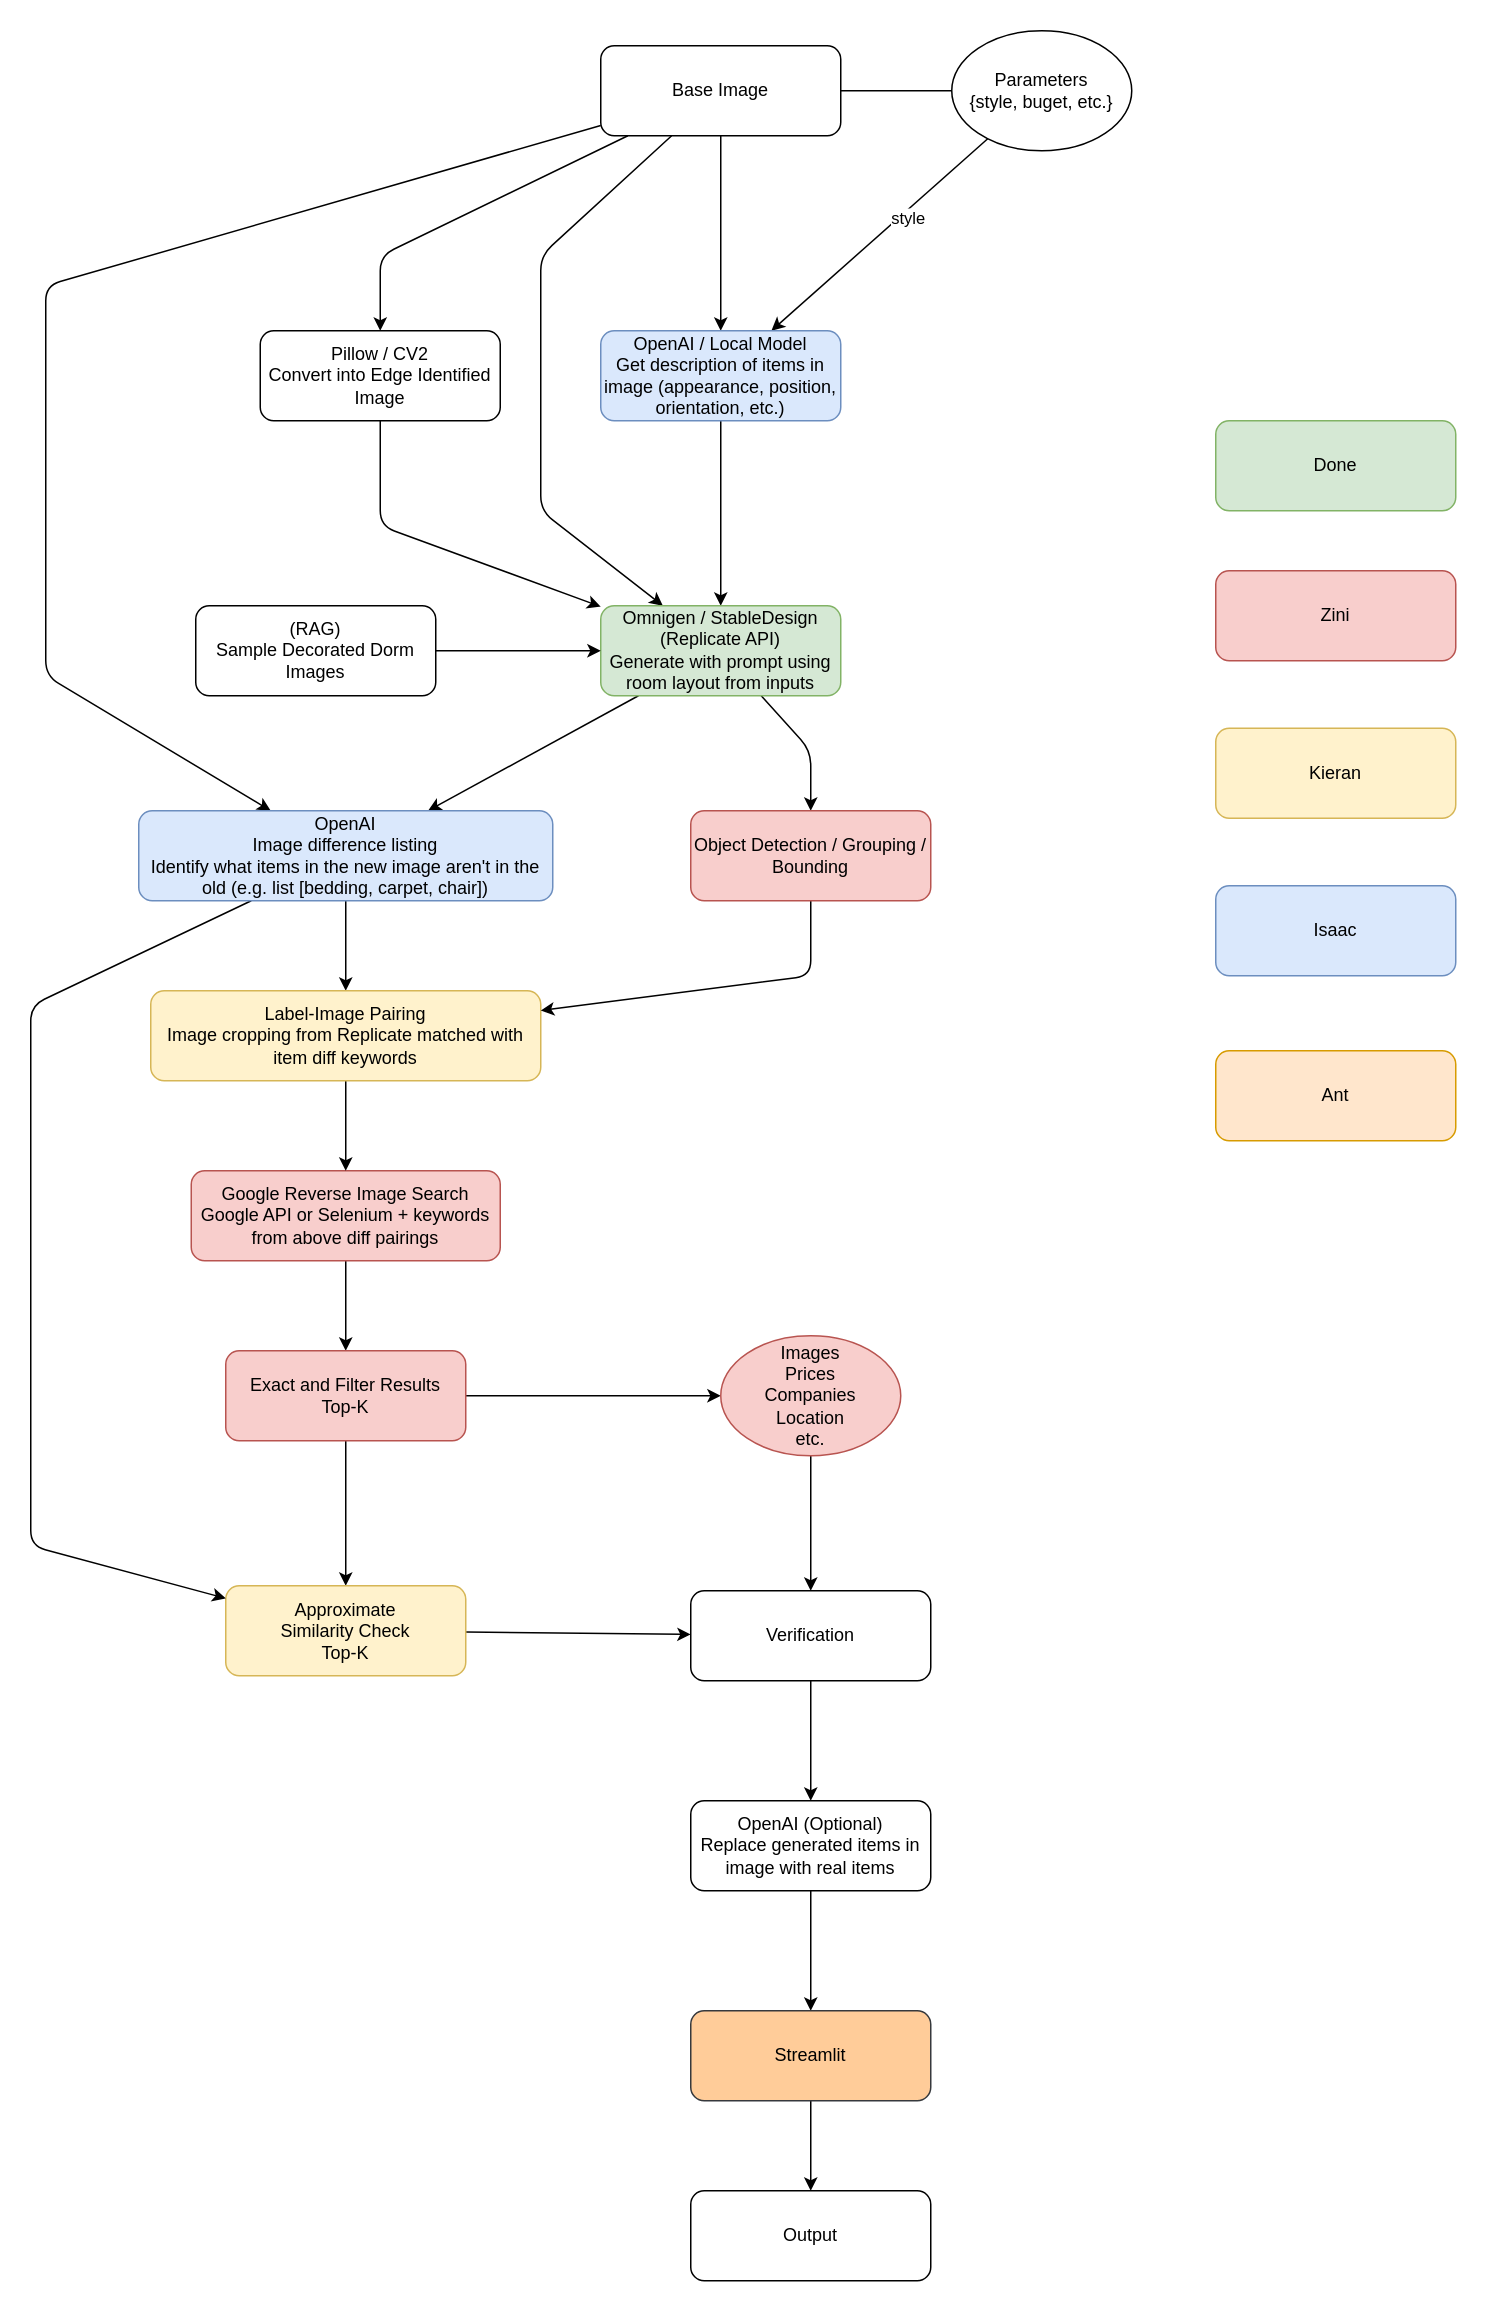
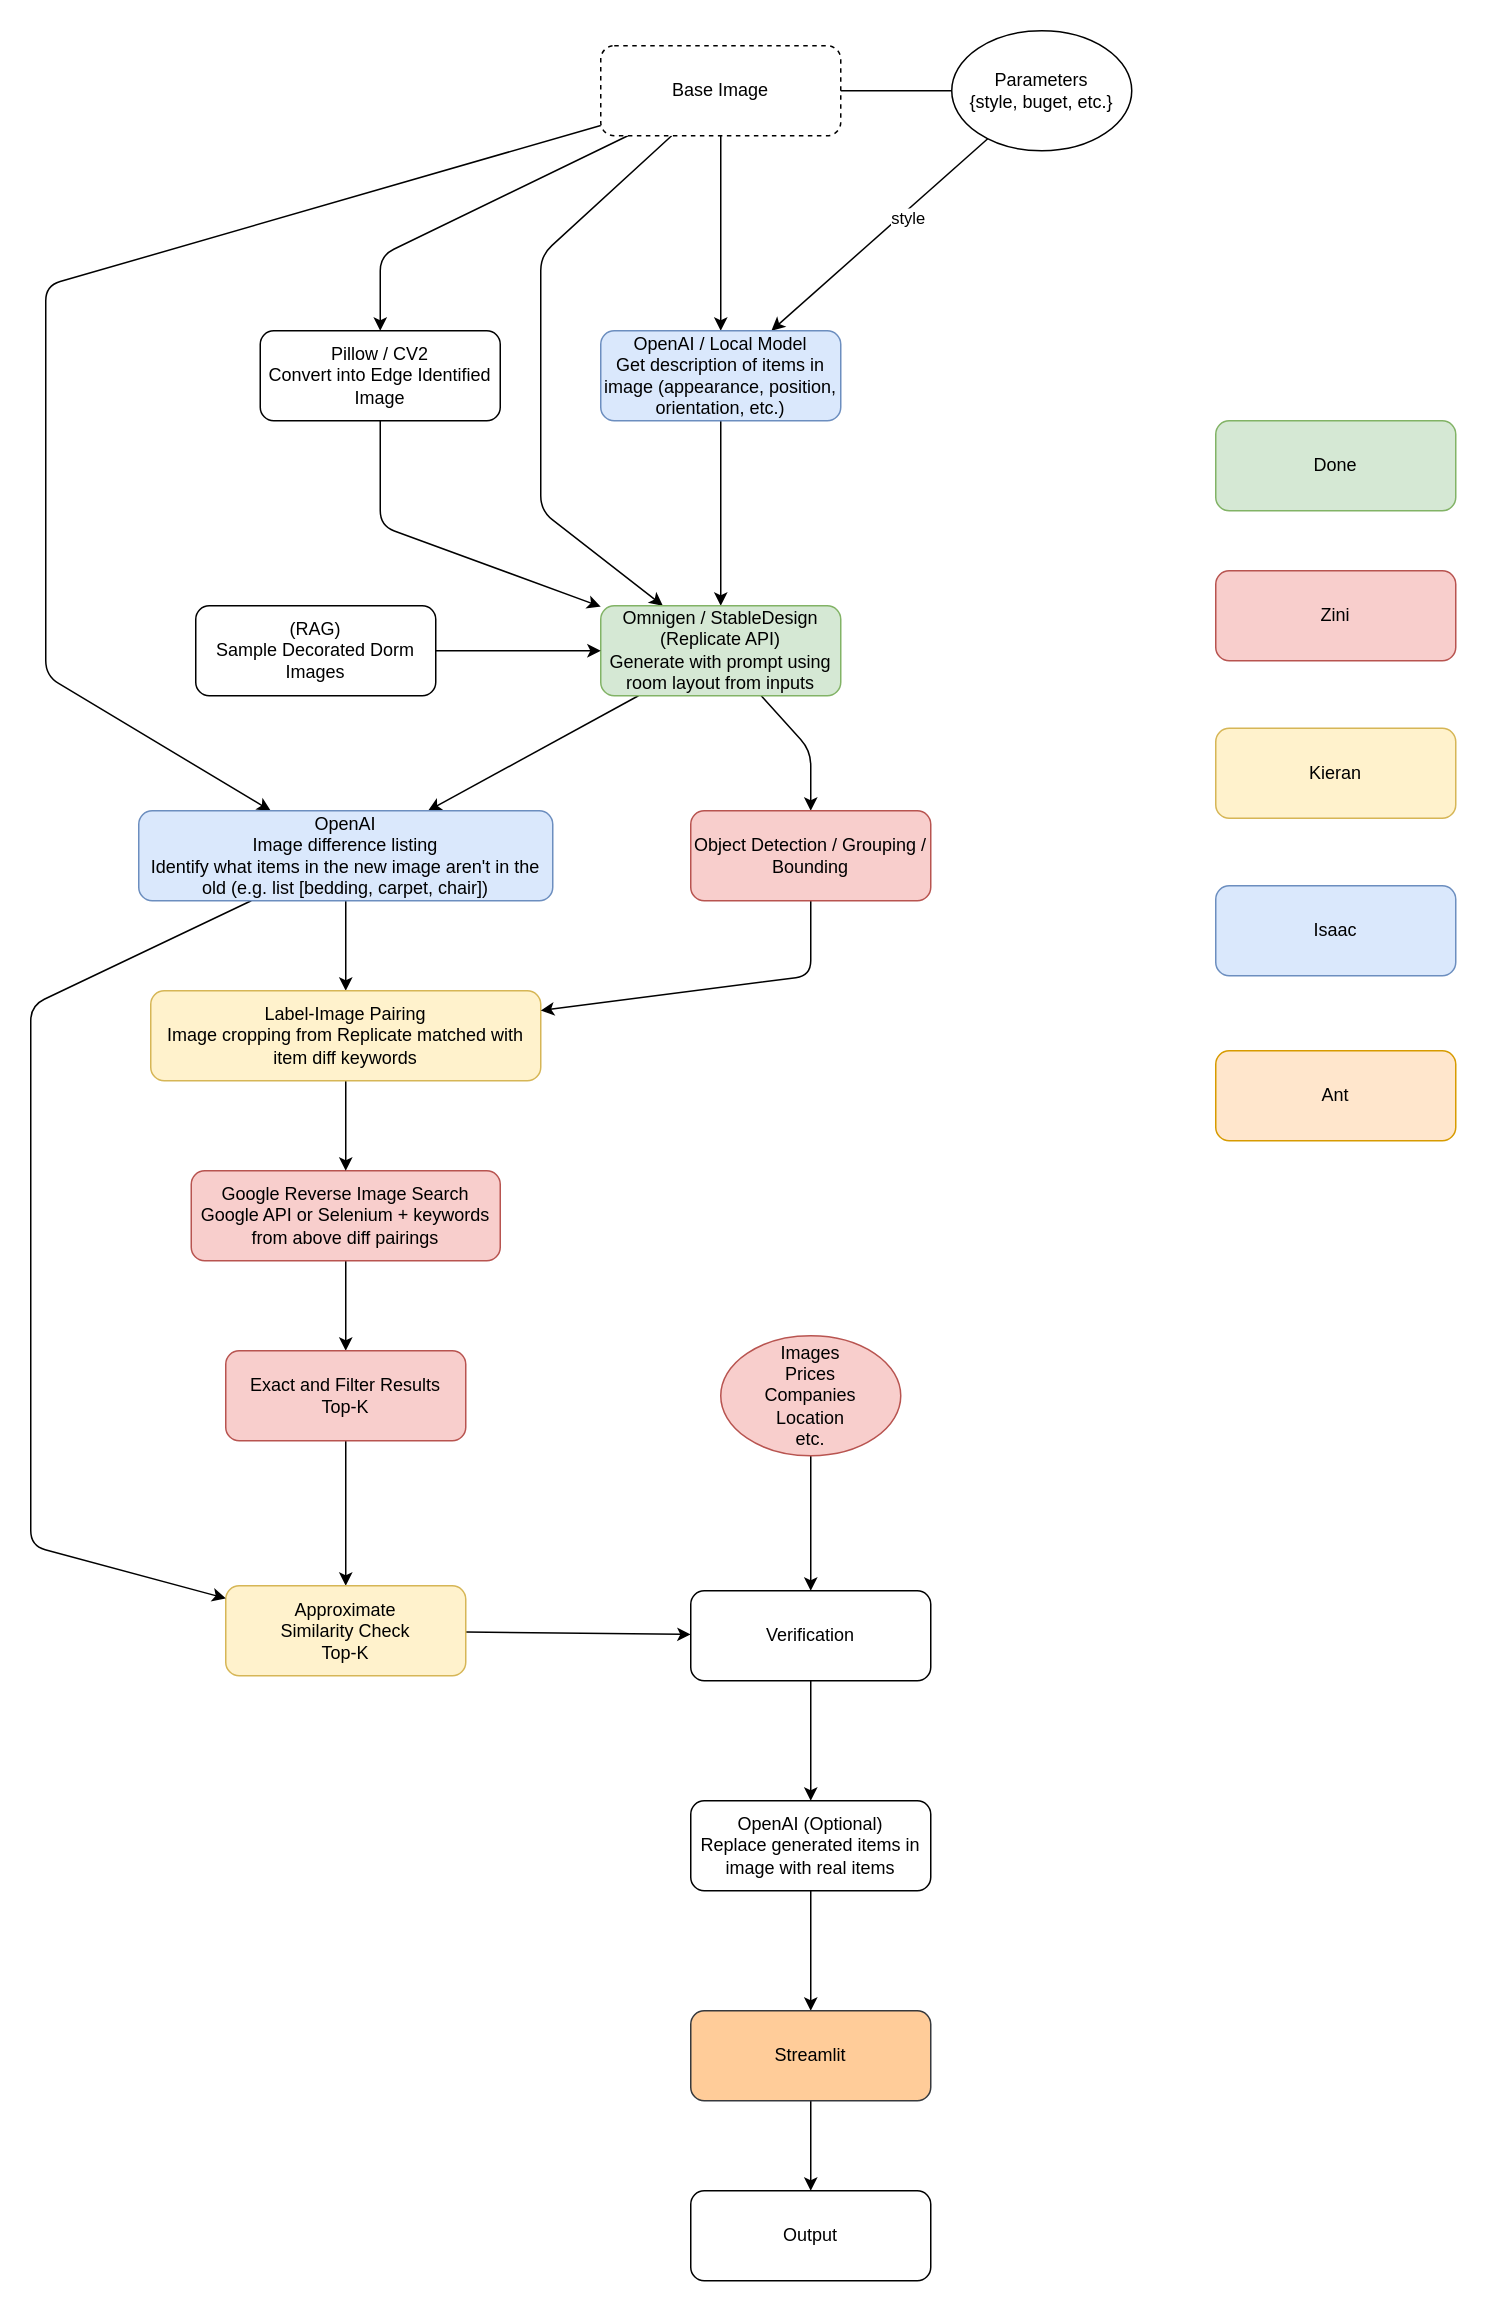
(721, 91) -> (721, 91)
(588, 1396) -> none
